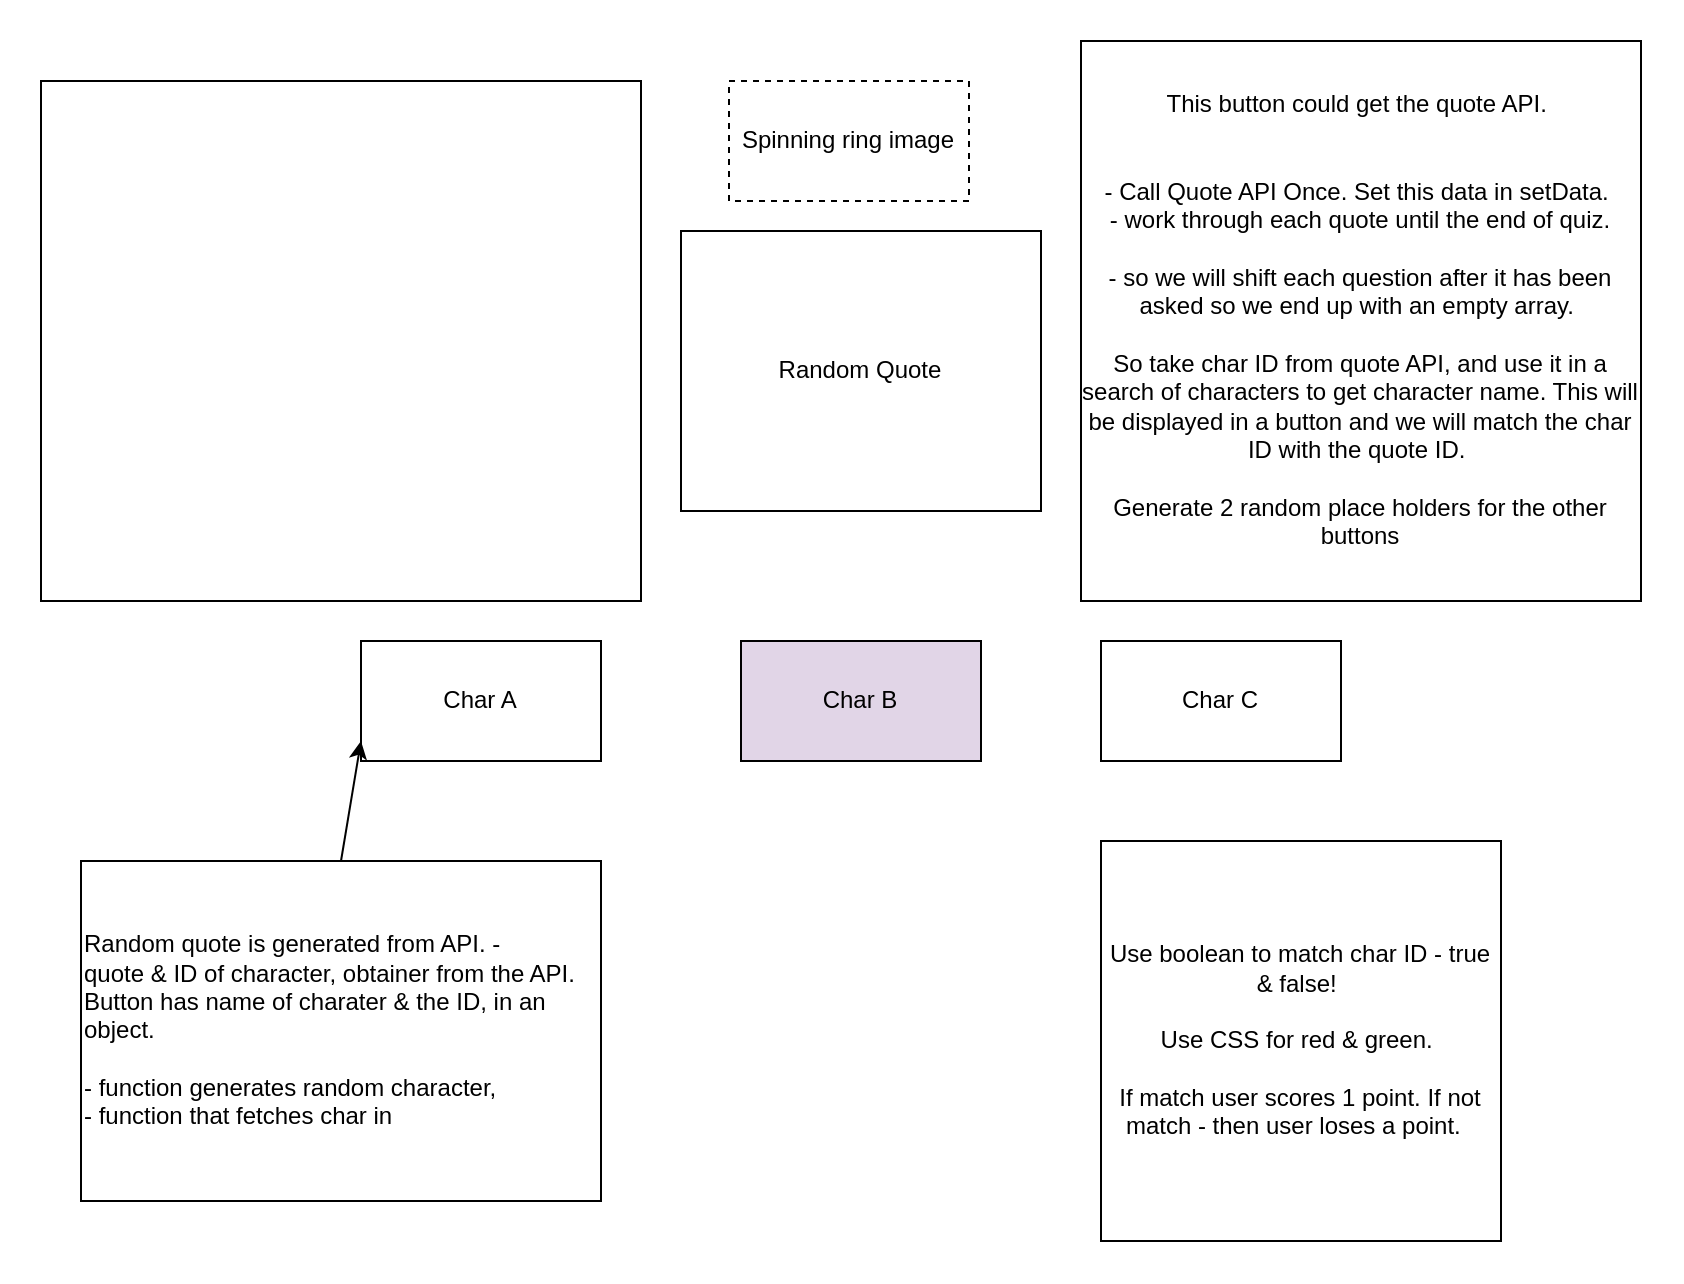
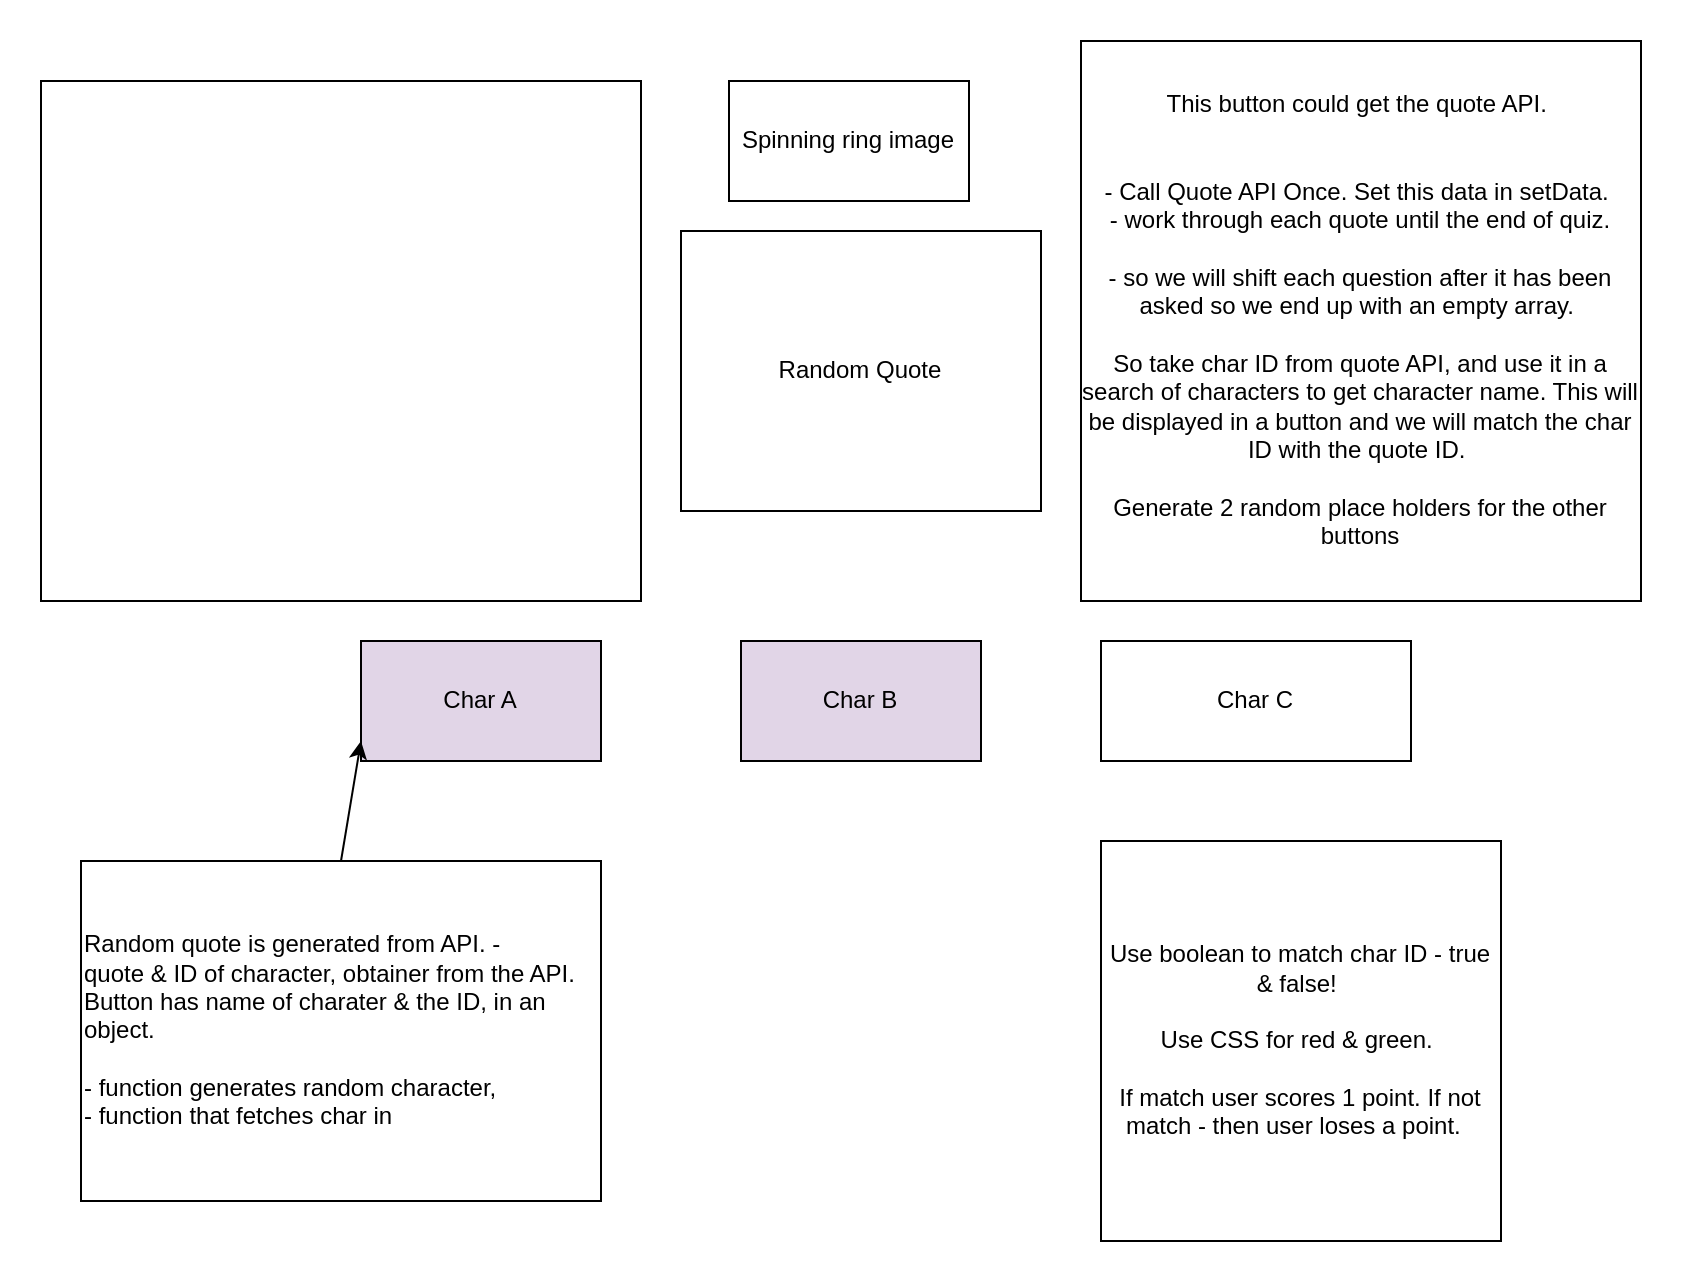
(849, 141) -> (849, 141)
(481, 701) -> (481, 701)
(1221, 701) -> (1256, 701)
